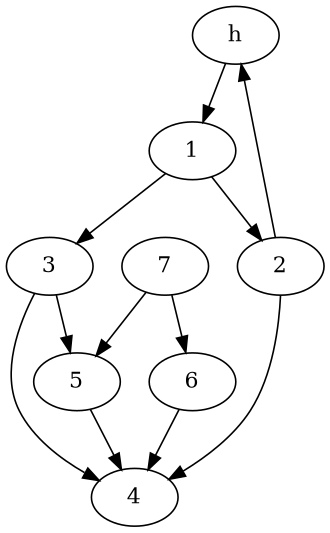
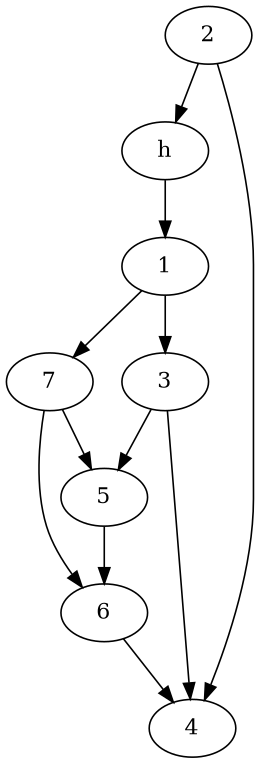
(232, 202) -> (113, 318)
(102, 432) -> (104, 547)
